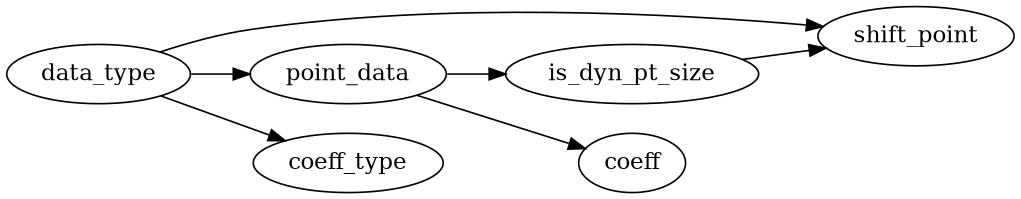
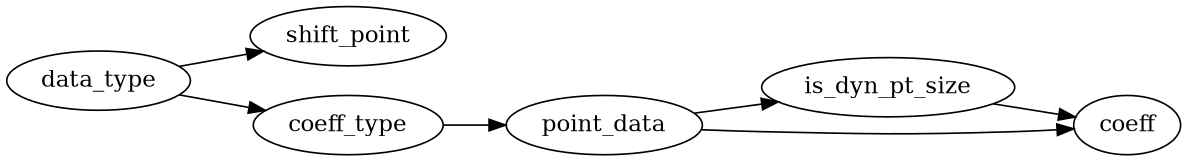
(776, 55) -> (1026, 109)
(212, 74) -> (466, 125)
